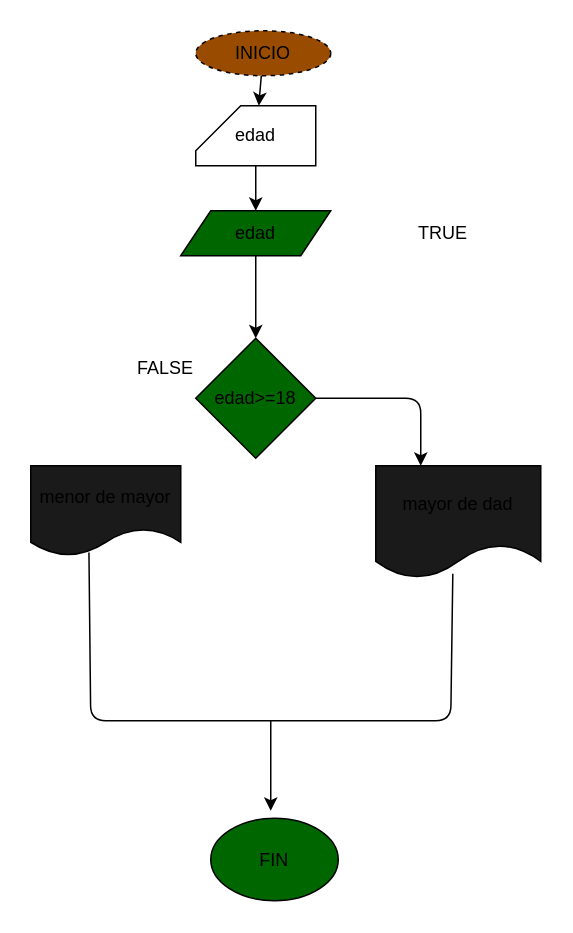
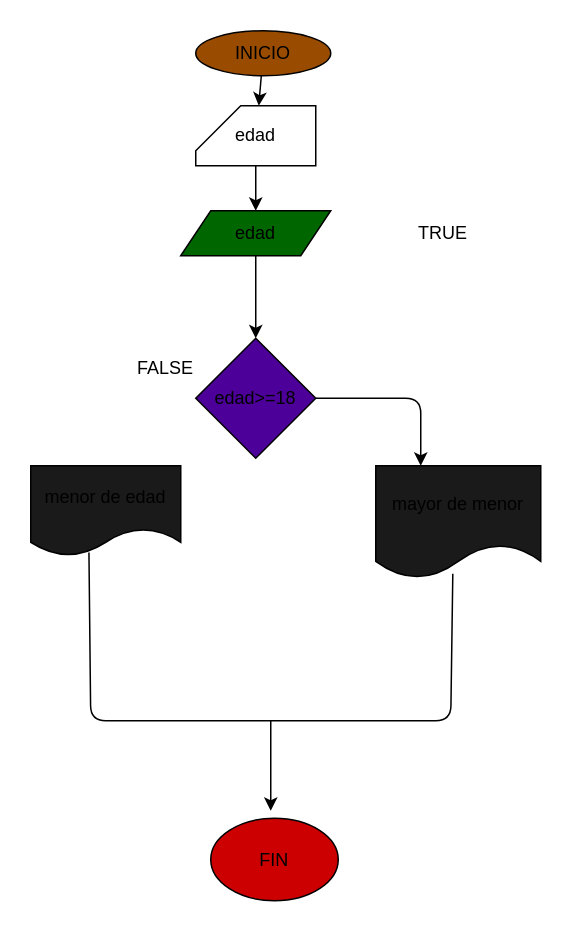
(263, 53) -> (263, 53)
(256, 398) -> (256, 398)
(106, 497) -> (106, 497)
(458, 505) -> (458, 505)
(275, 860) -> (275, 860)
